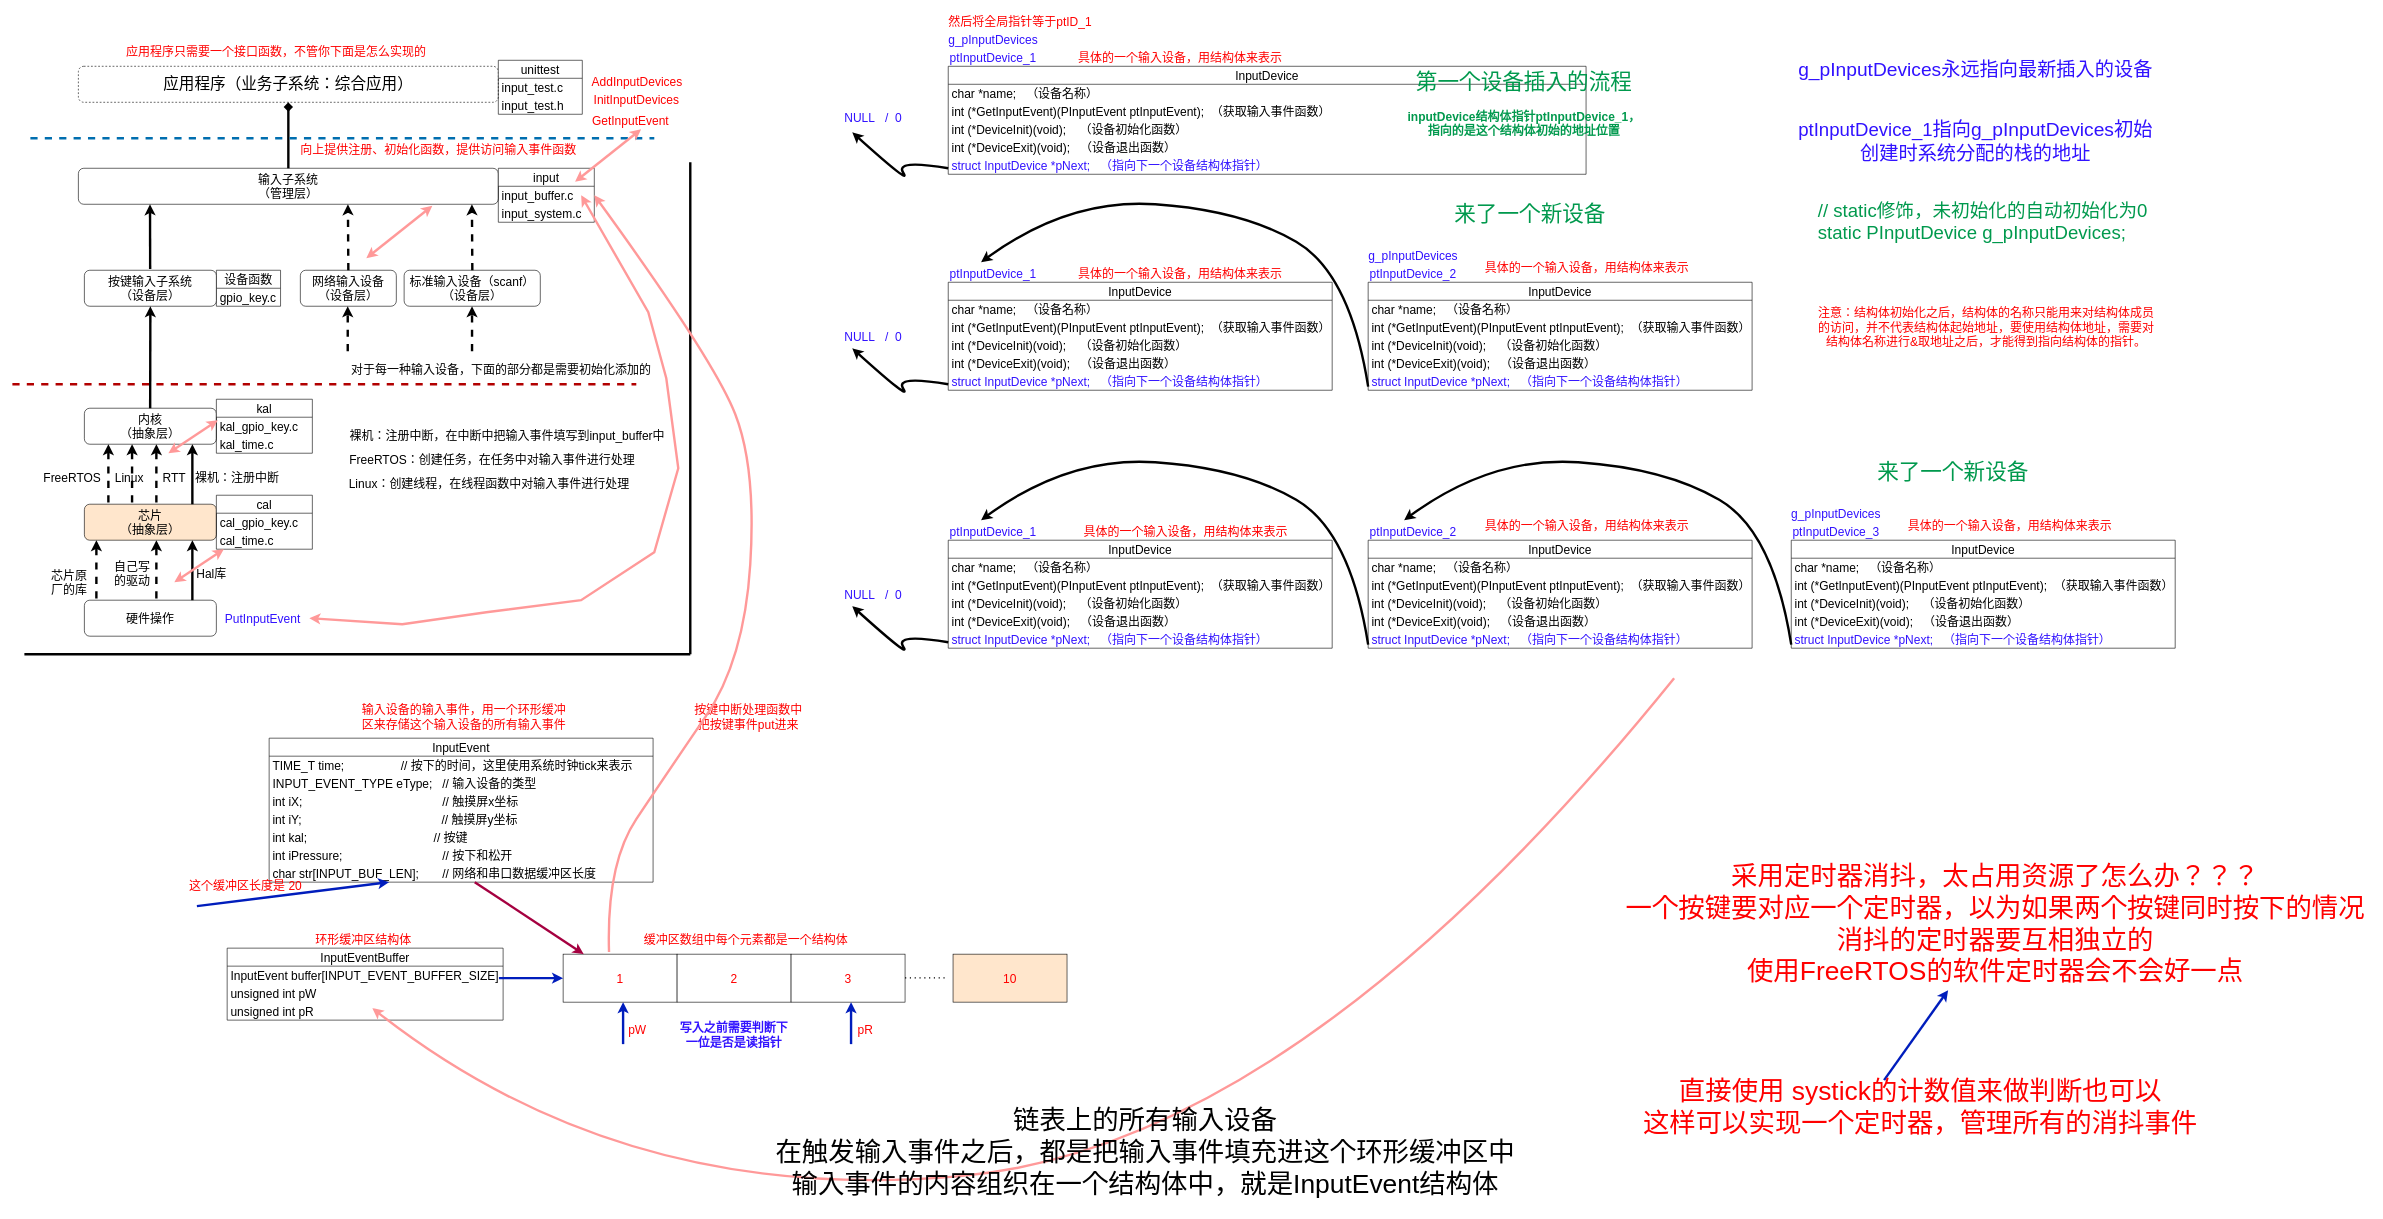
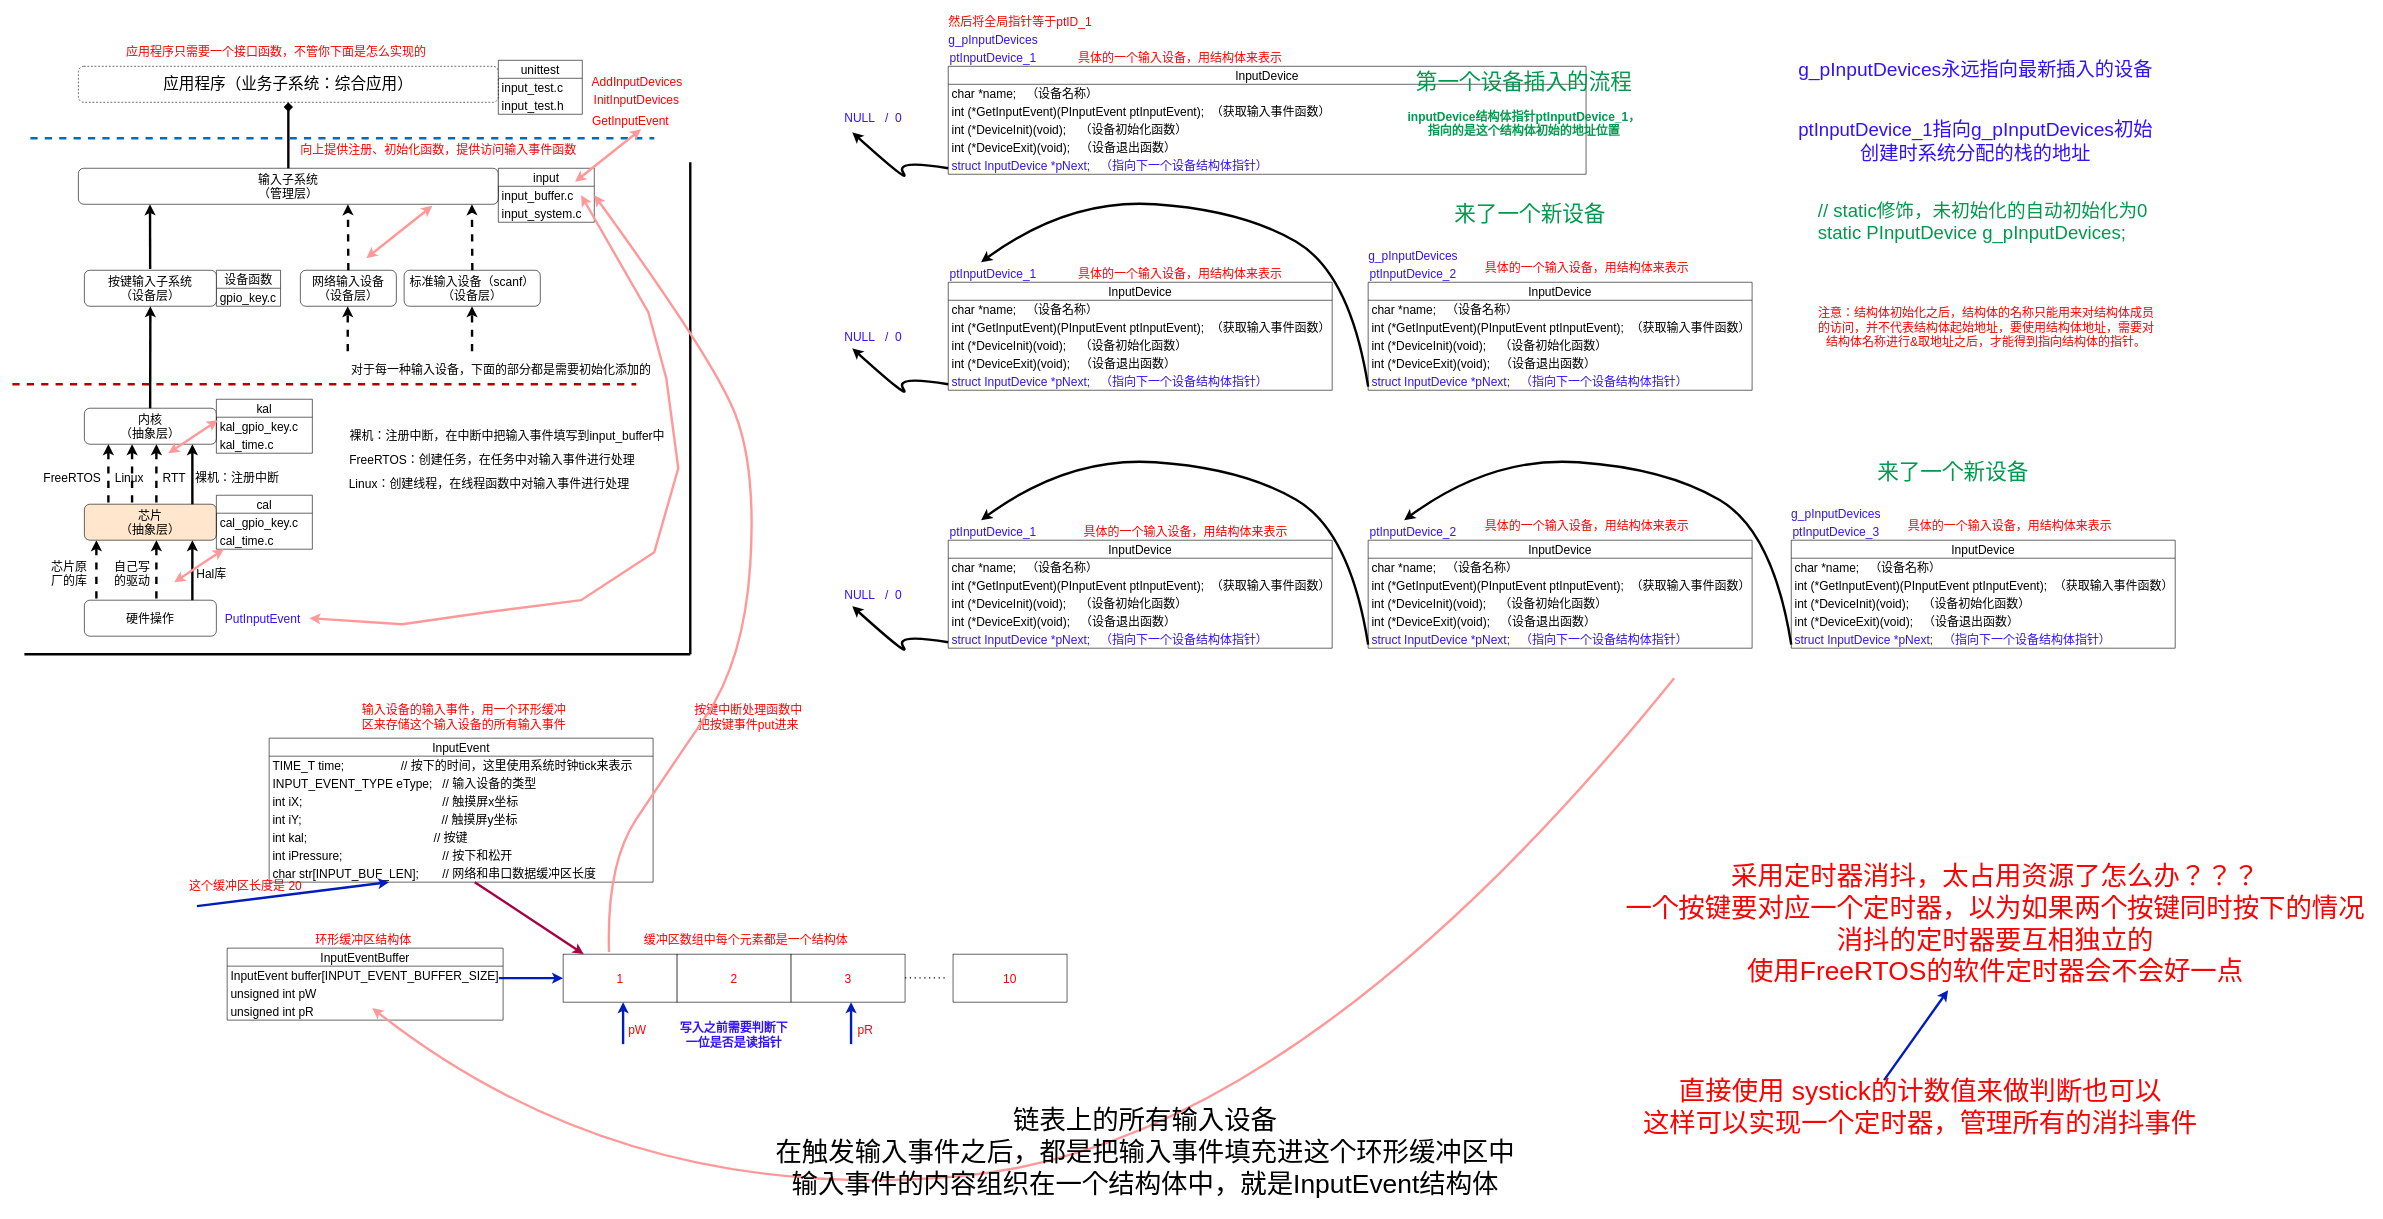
(69, 582) -> (69, 573)
(1010, 978) -> (1010, 978)
